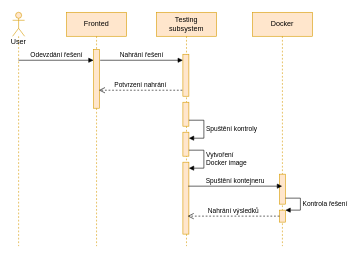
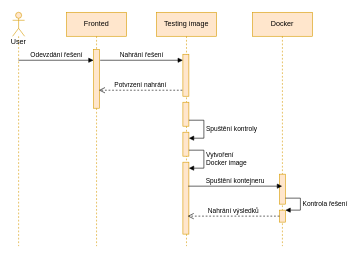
(186, 24) -> (186, 24)
